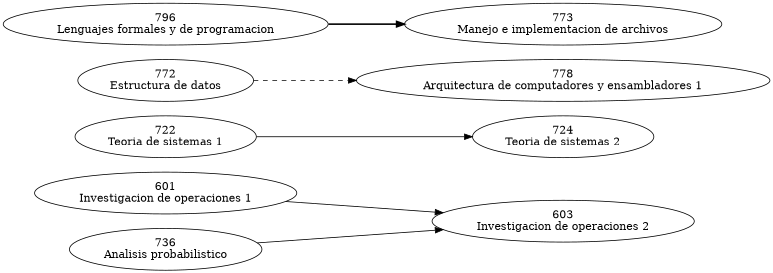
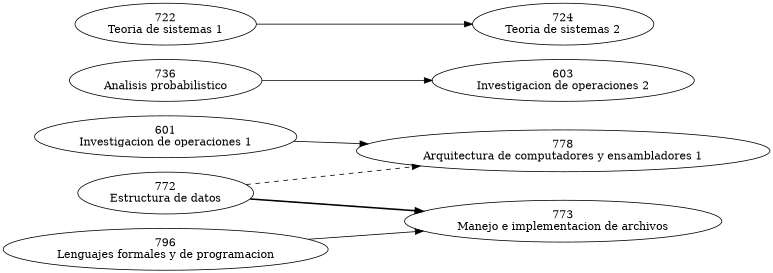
(362, 24) -> (362, 235)
none -> (333, 205)
(360, 207) -> (327, 142)
